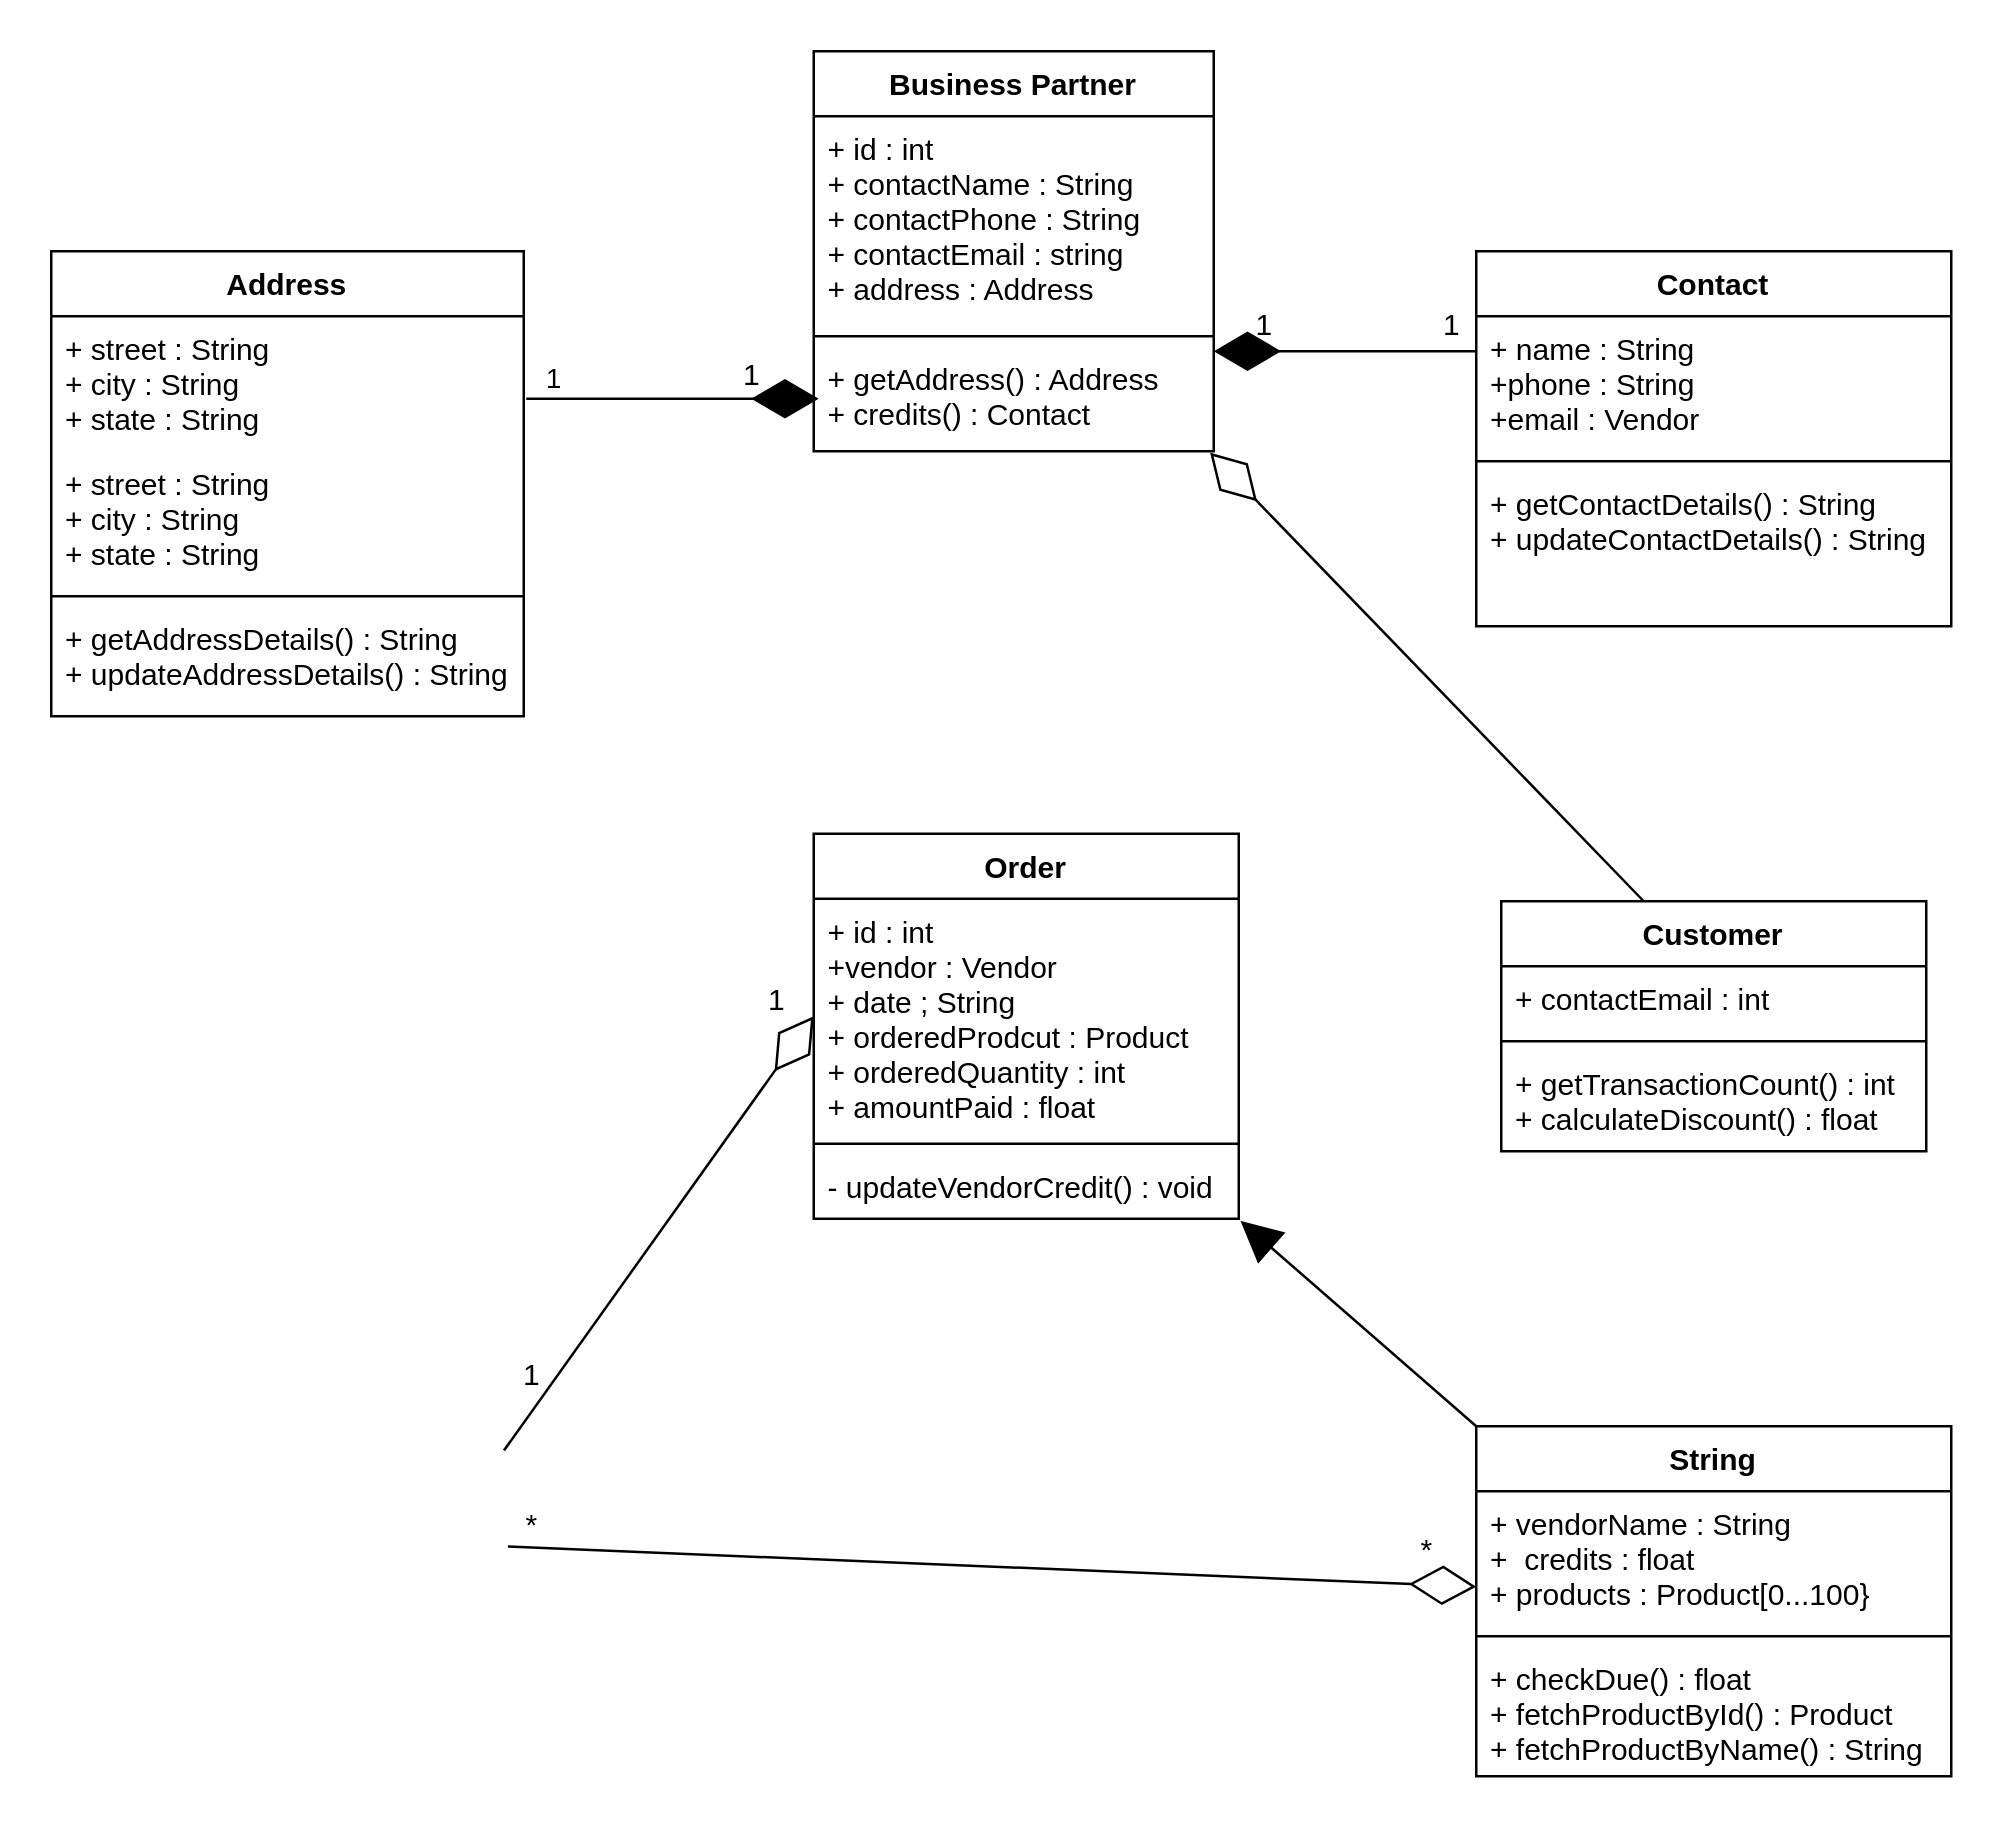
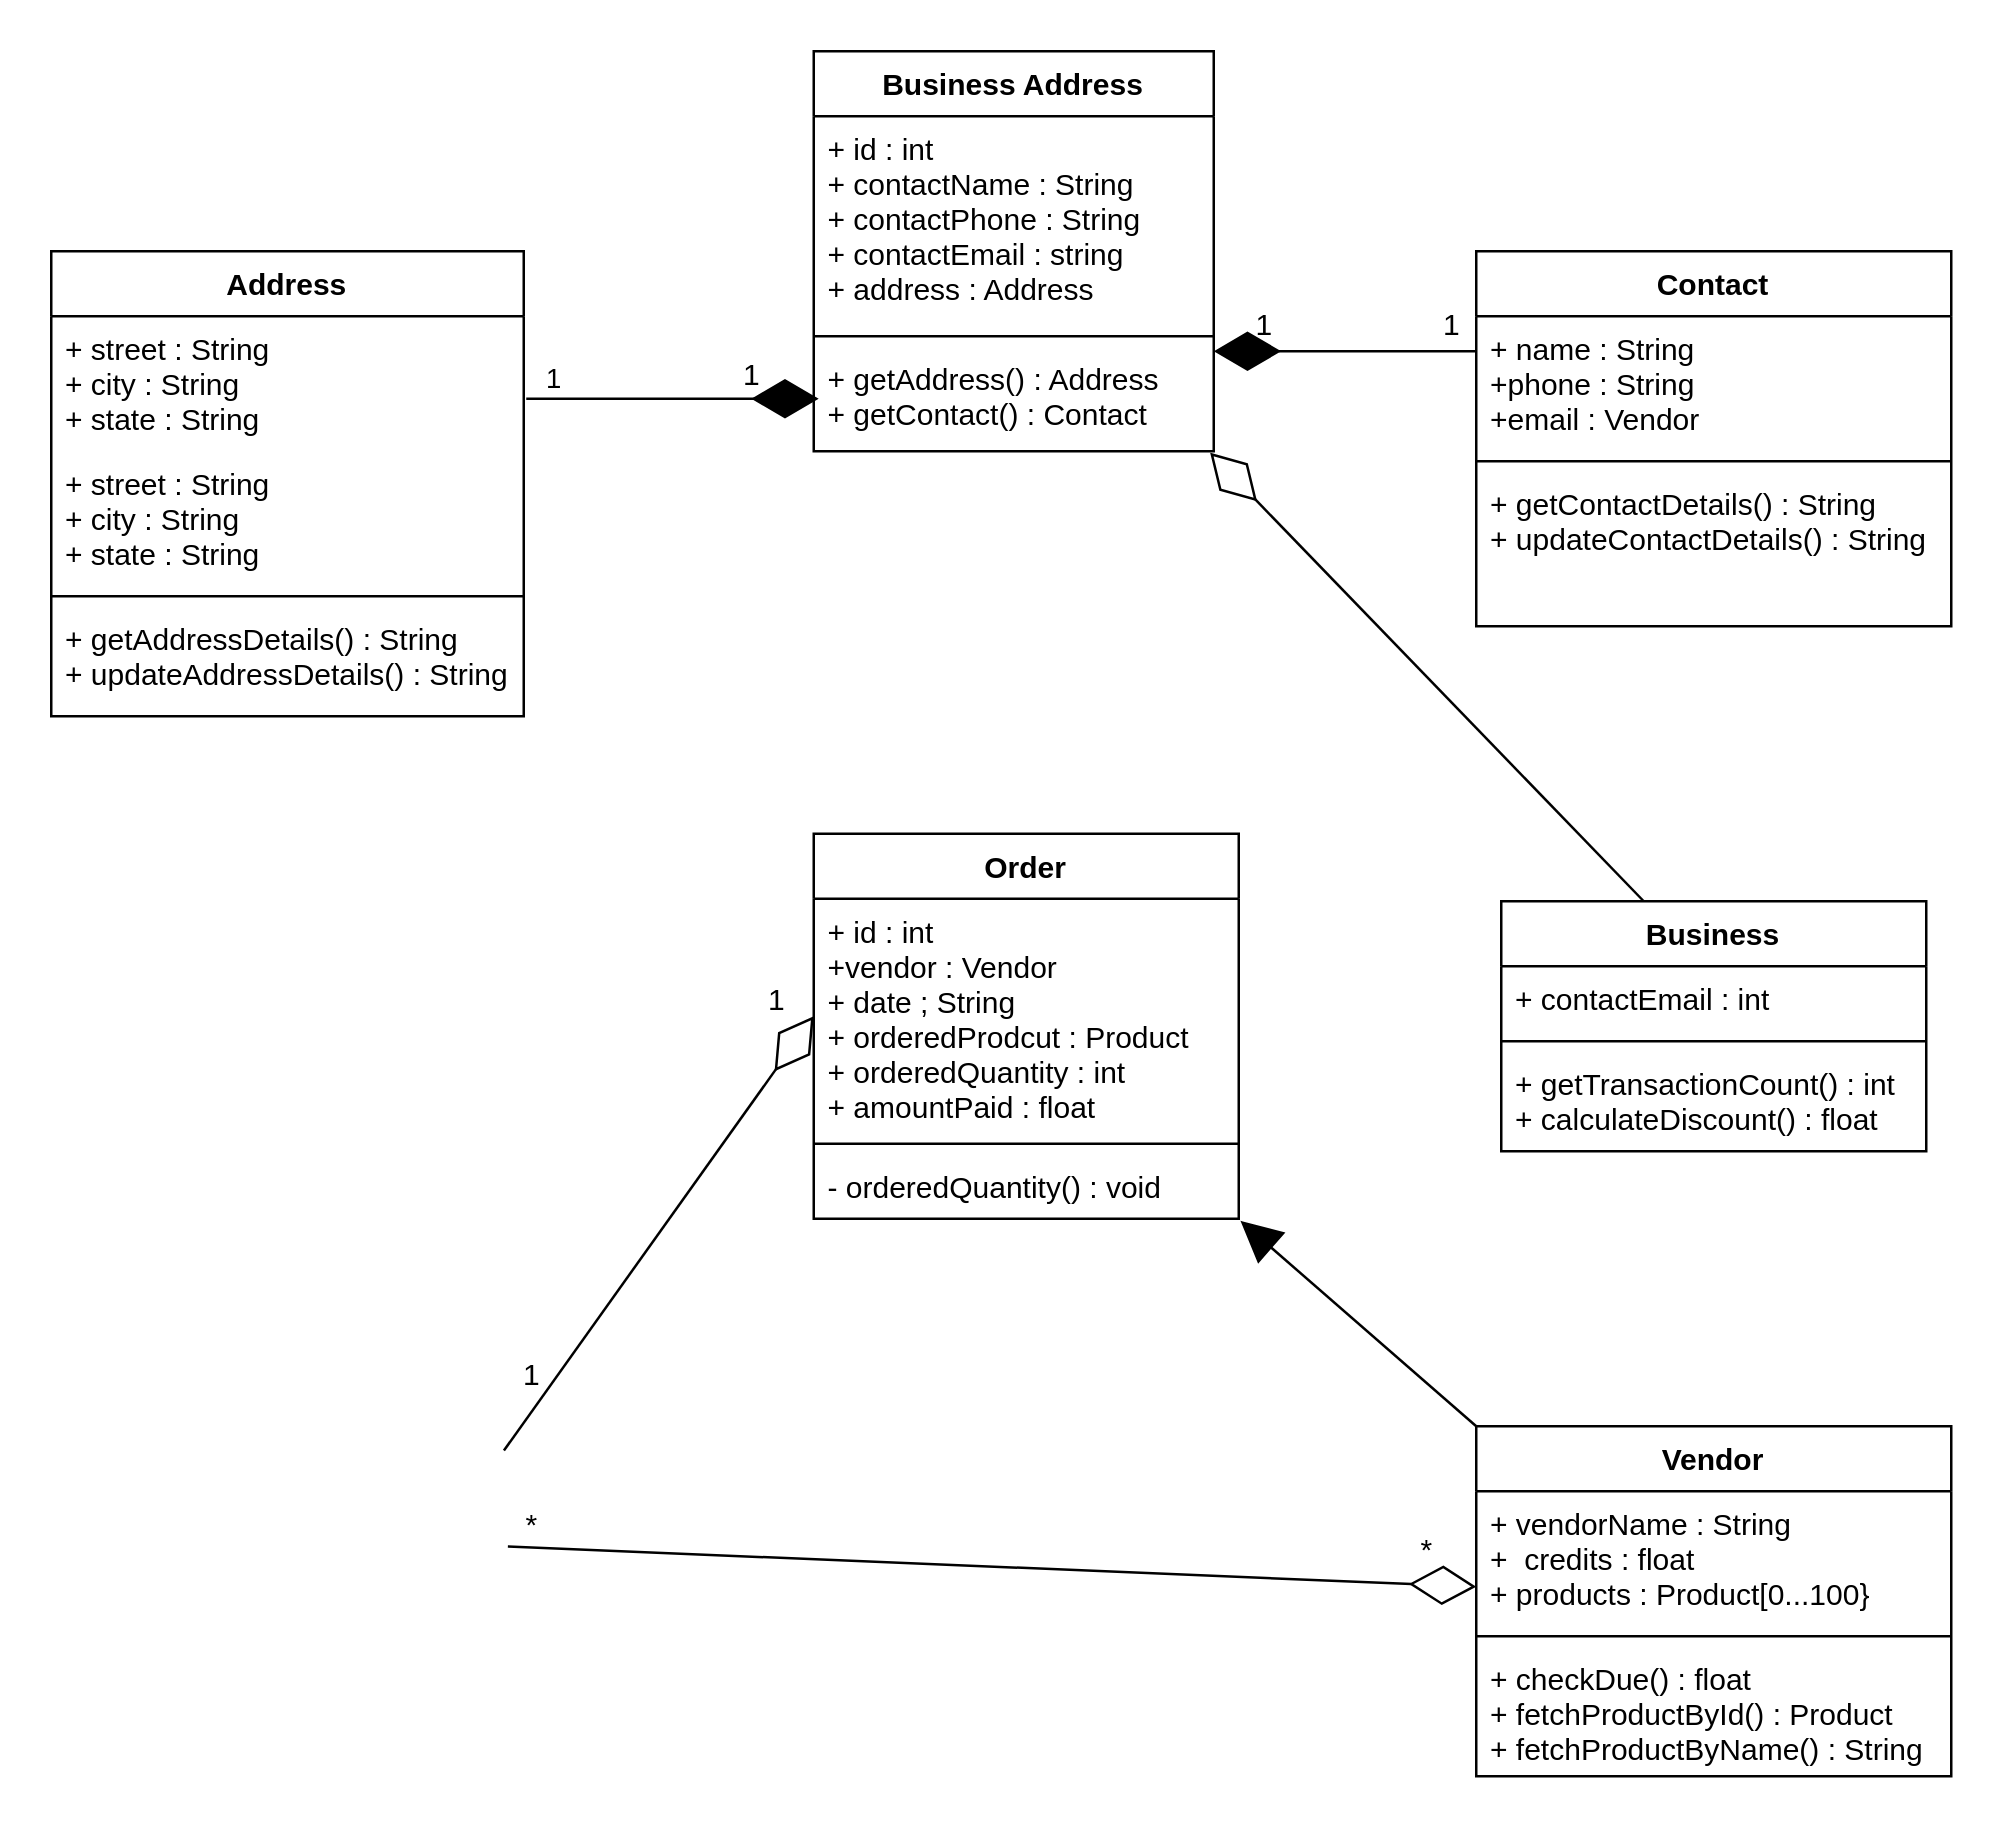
(1013, 85) -> (1013, 85)
(1014, 380) -> (1014, 380)
(1713, 935) -> (1713, 935)
(1048, 1188) -> (1023, 1188)
(1713, 1460) -> (1713, 1460)
